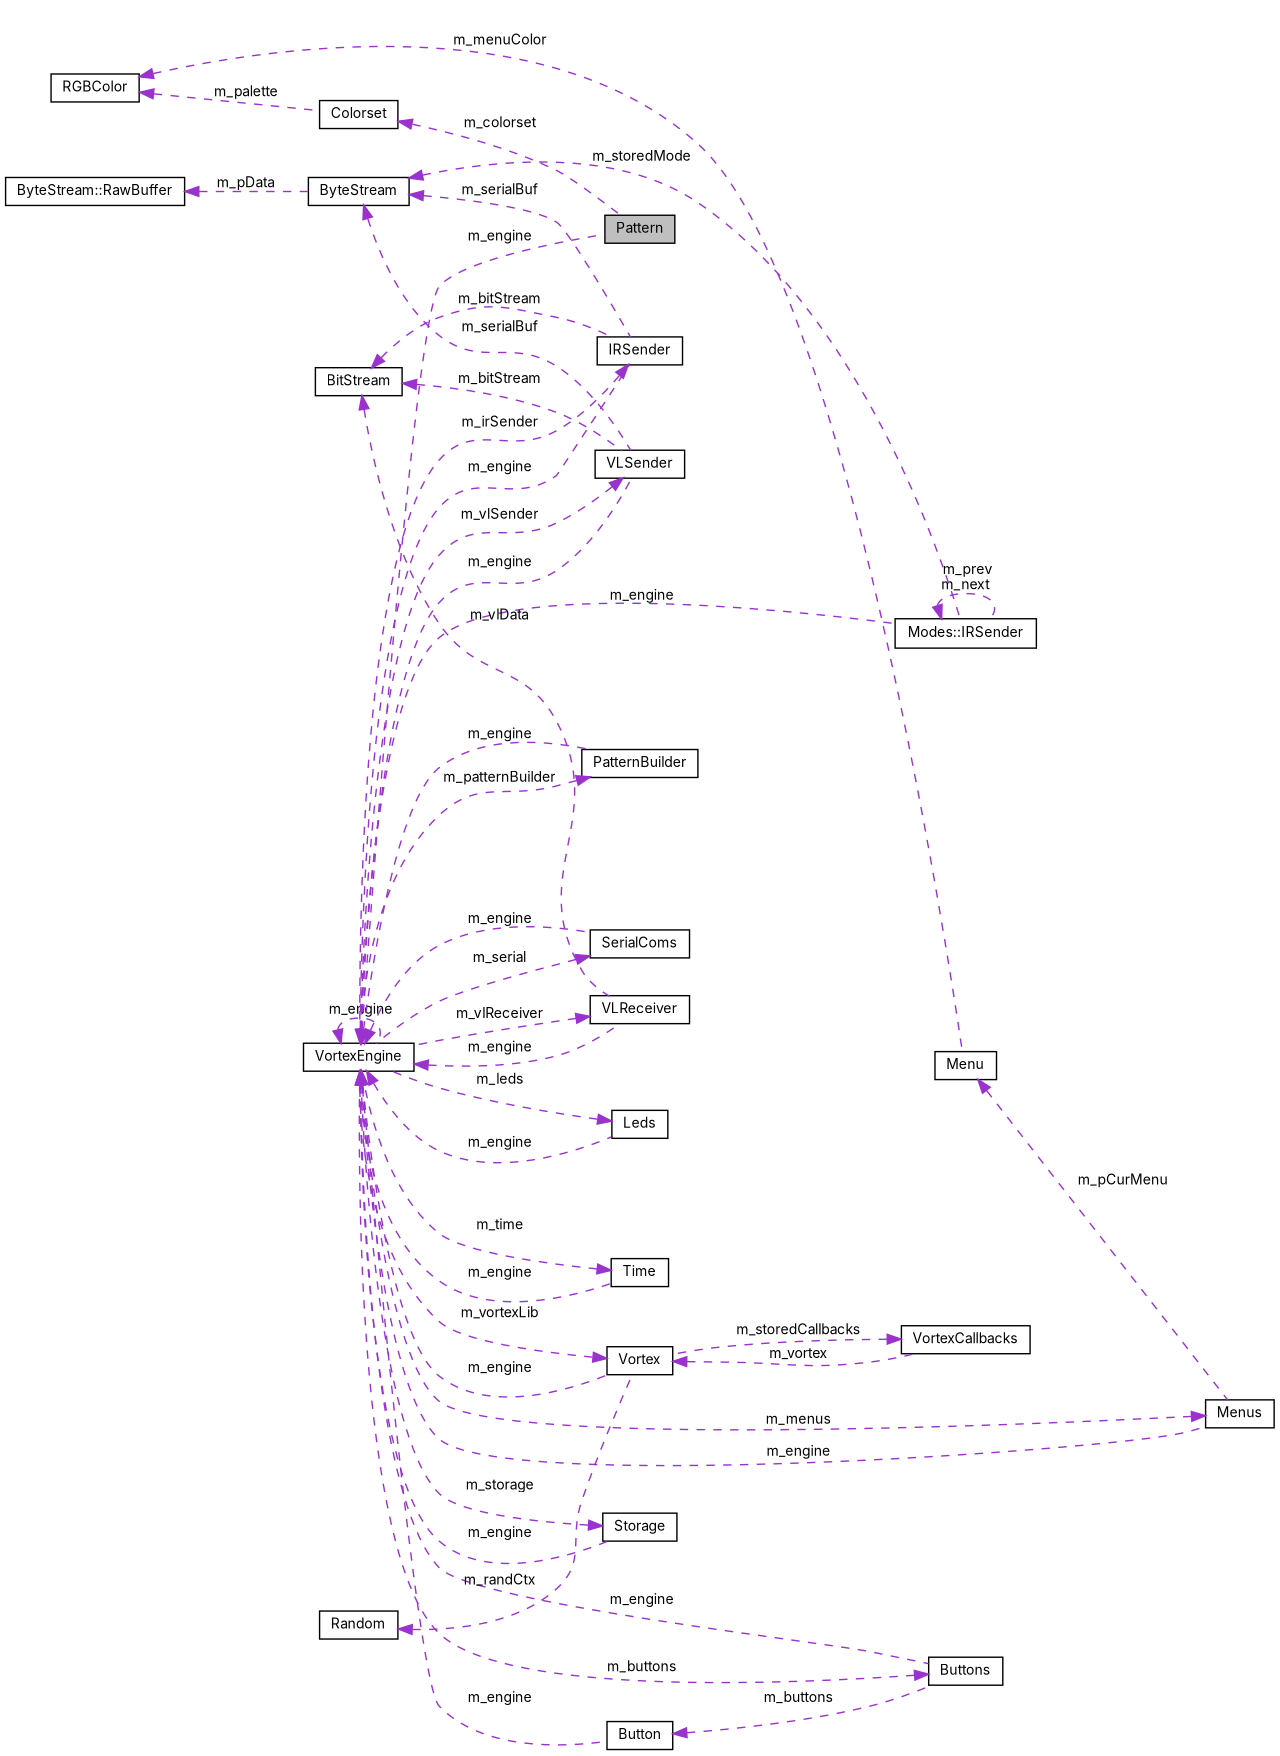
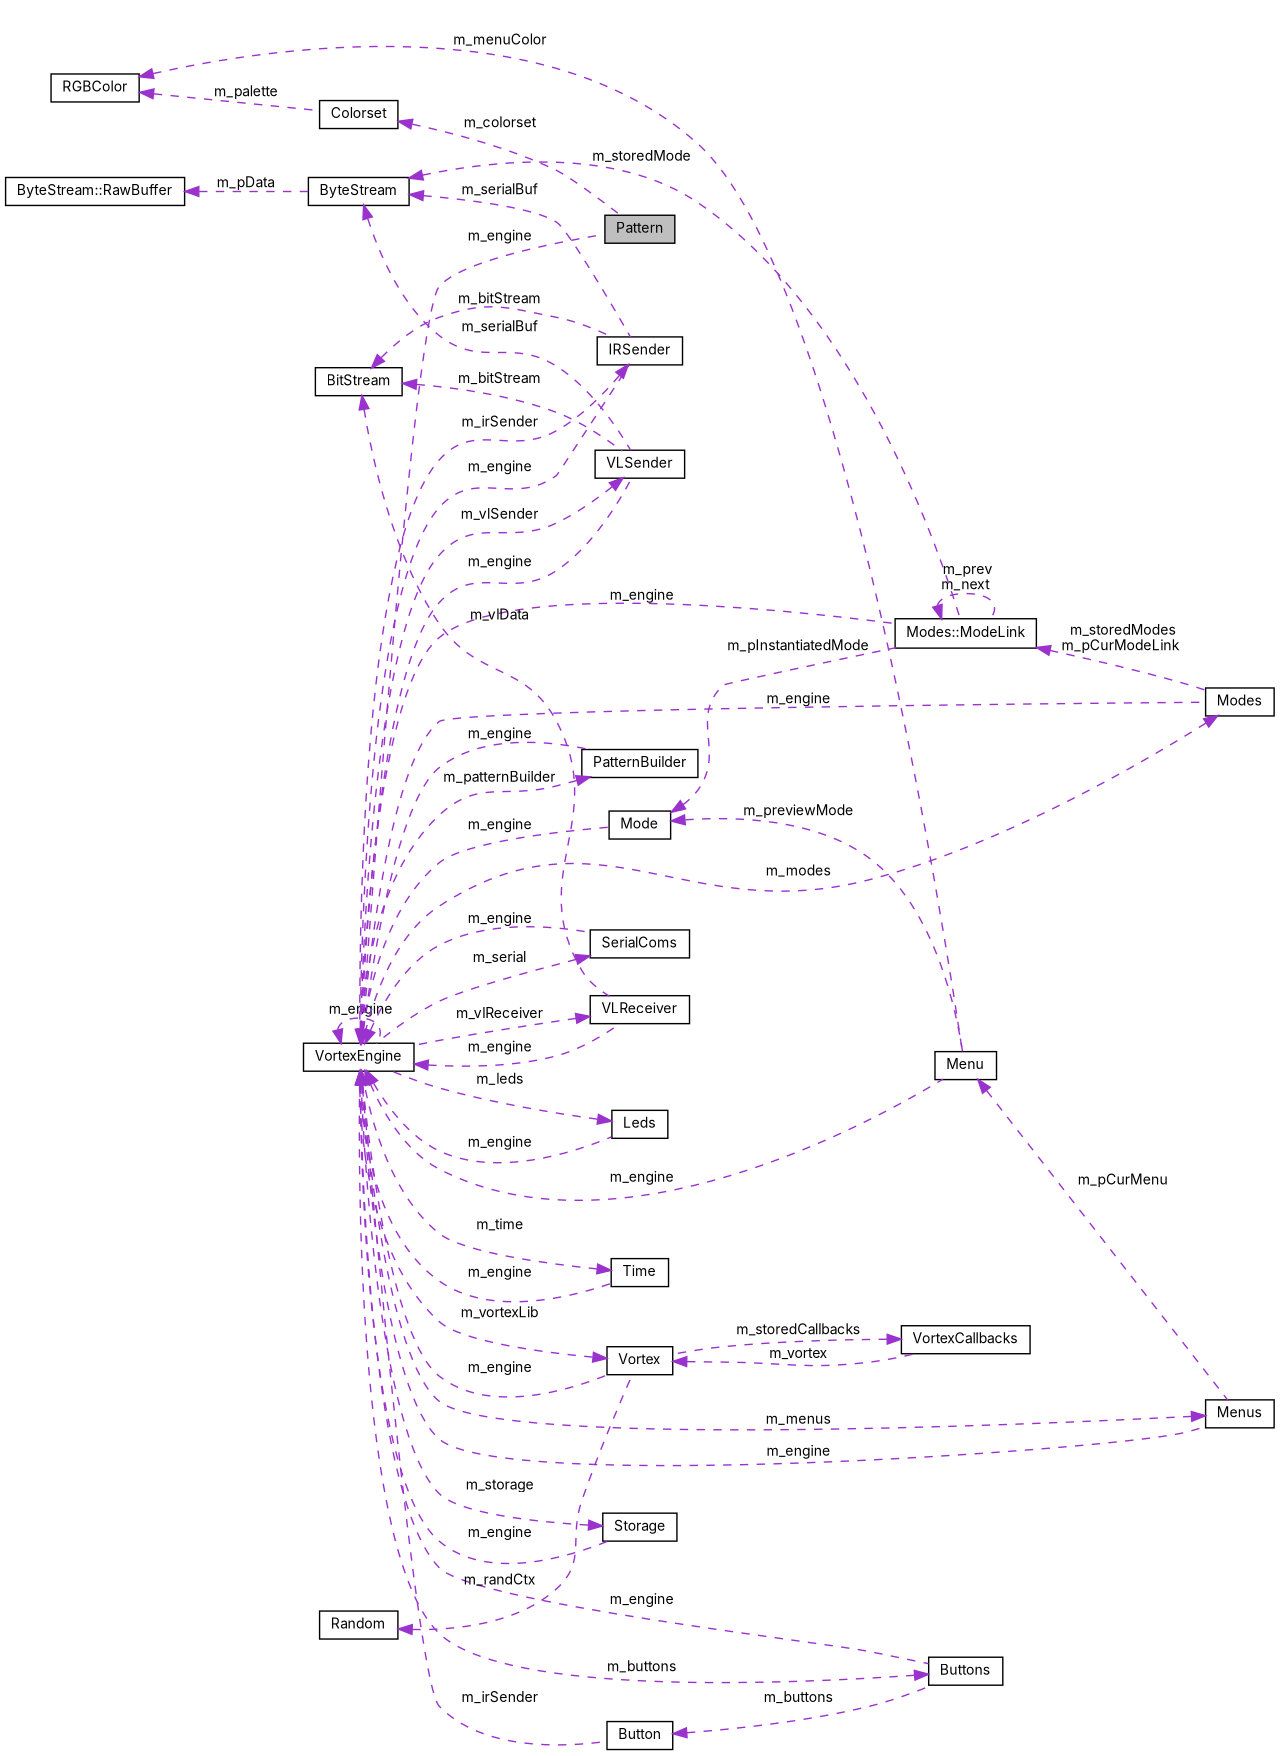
(966, 633) -> (966, 633)
none -> (1240, 702)
none -> (640, 825)
none -> (645, 1194)
(498, 1699) -> (498, 1699)
